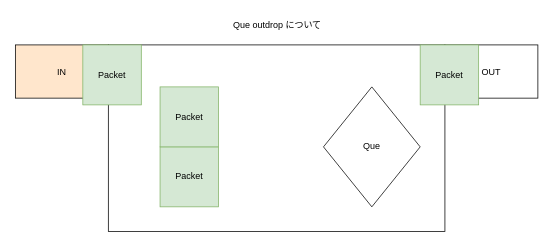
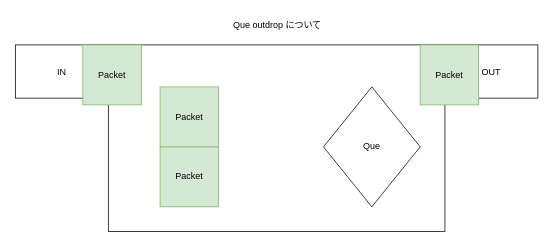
(62, 71) -> (62, 71)
